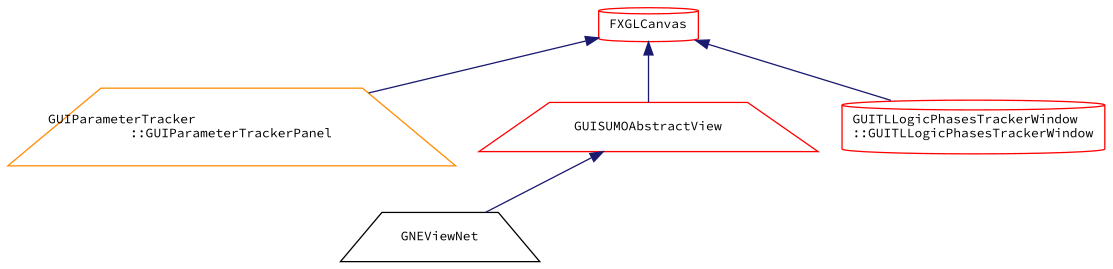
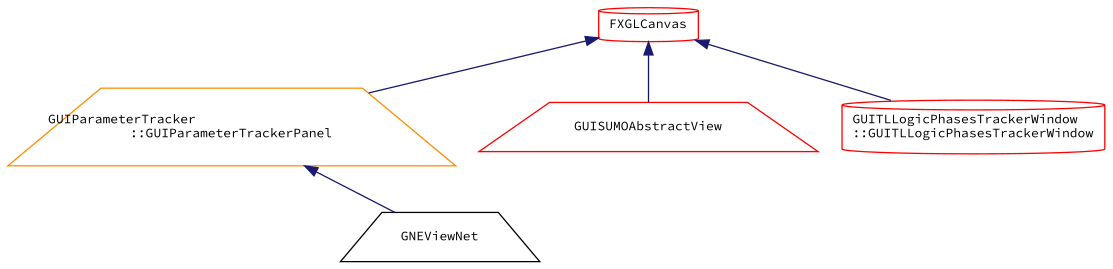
(539, 185) -> (356, 192)
